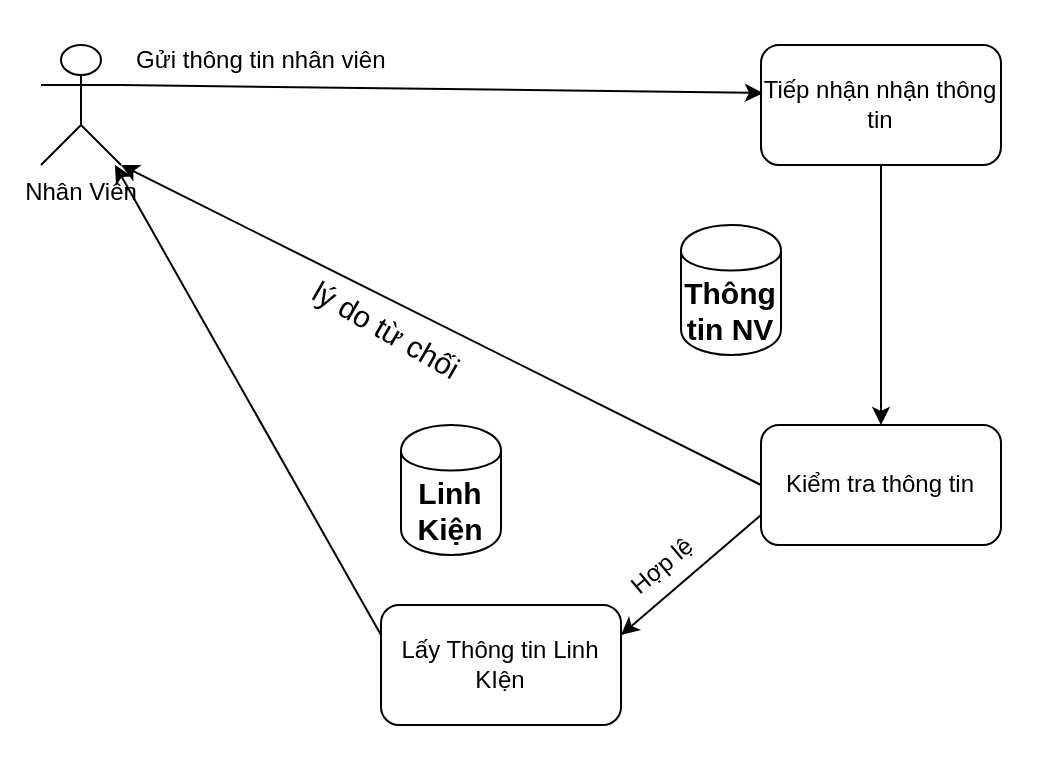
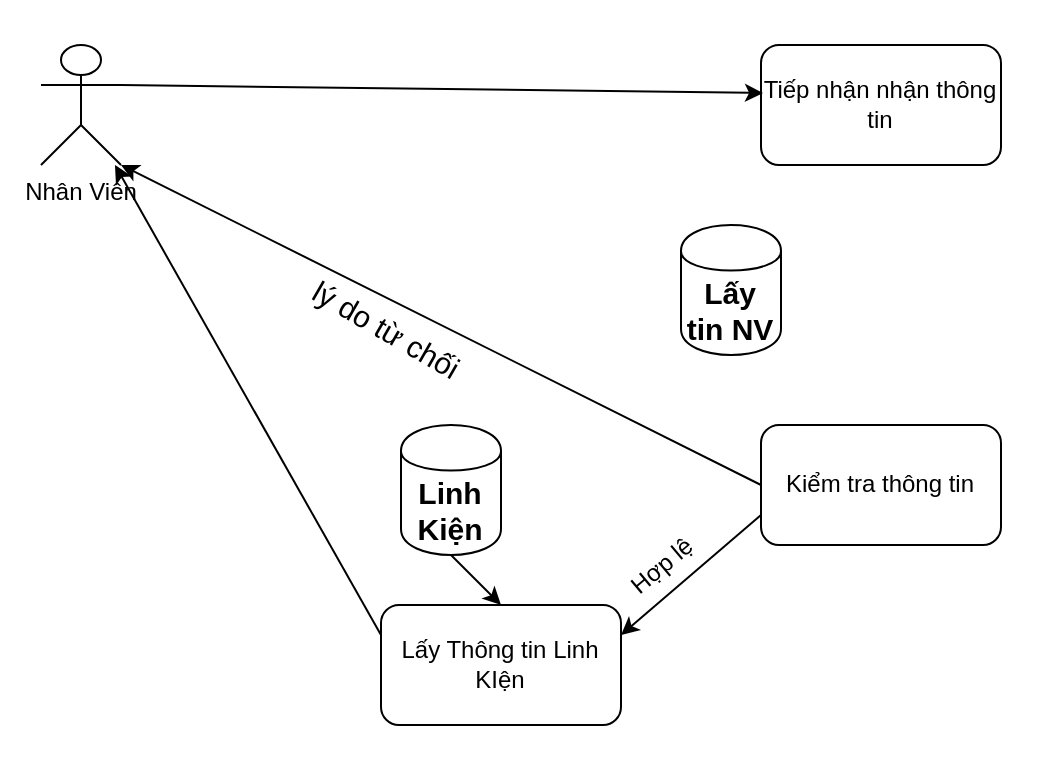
(273, 61) -> none
(881, 288) -> none
(731, 311) -> (731, 311)
none -> (471, 575)
